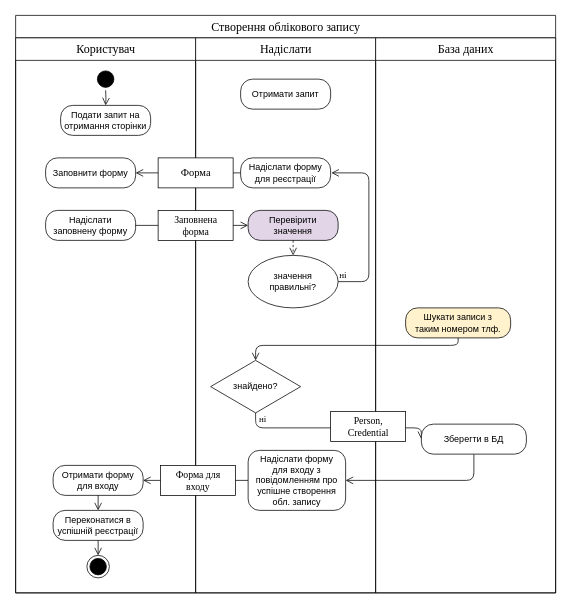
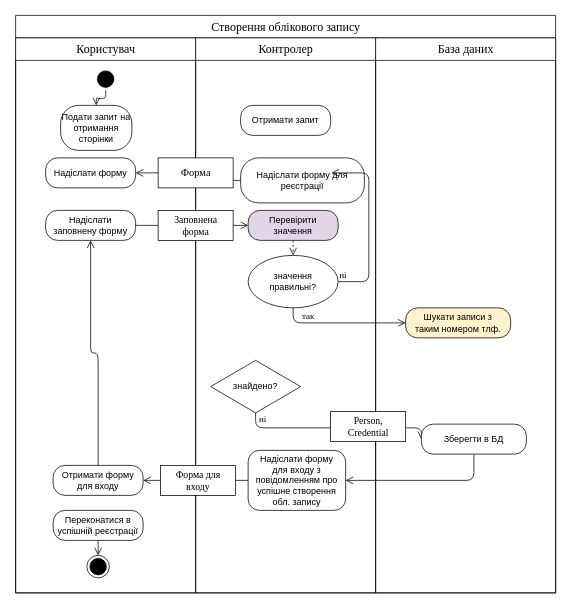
(286, 49) -> (286, 49)
(285, 94) -> (285, 120)
(105, 120) -> (96, 128)
(90, 173) -> (90, 173)
(285, 173) -> (302, 180)
none -> (344, 323)
(355, 345) -> none
(98, 502) -> (95, 353)
